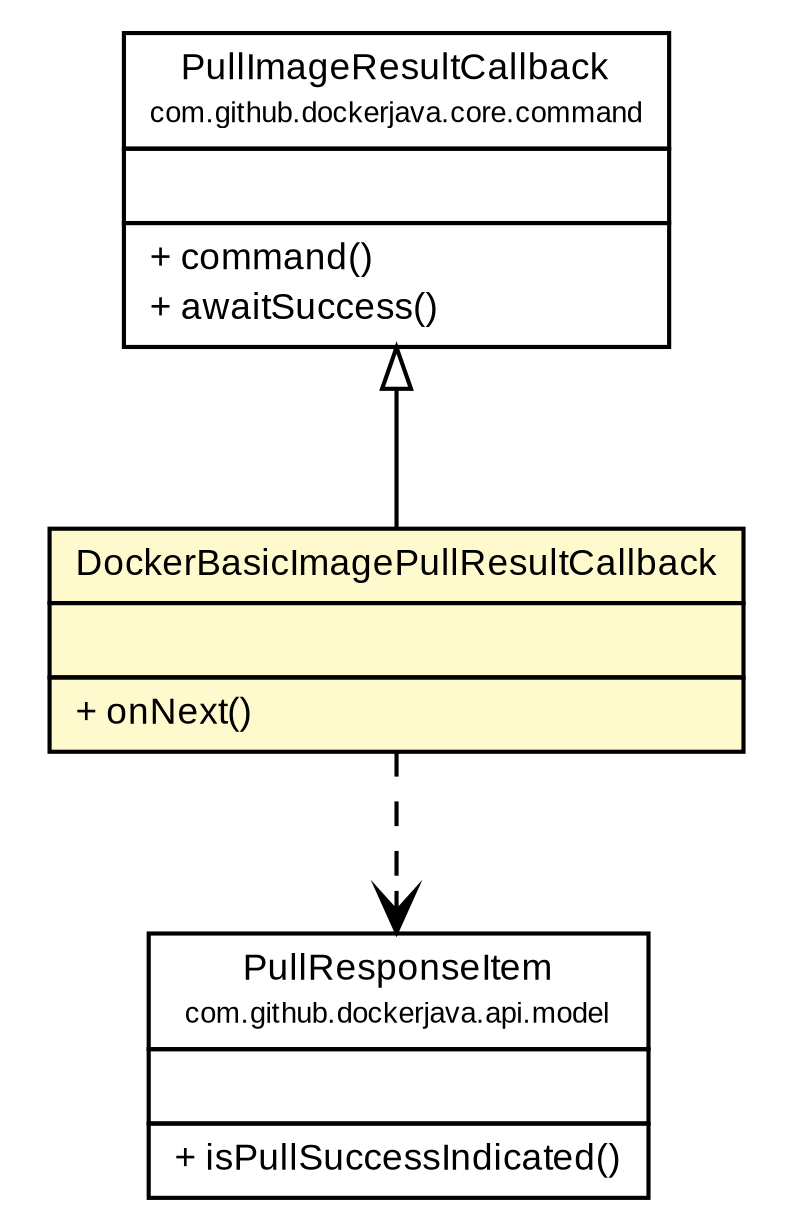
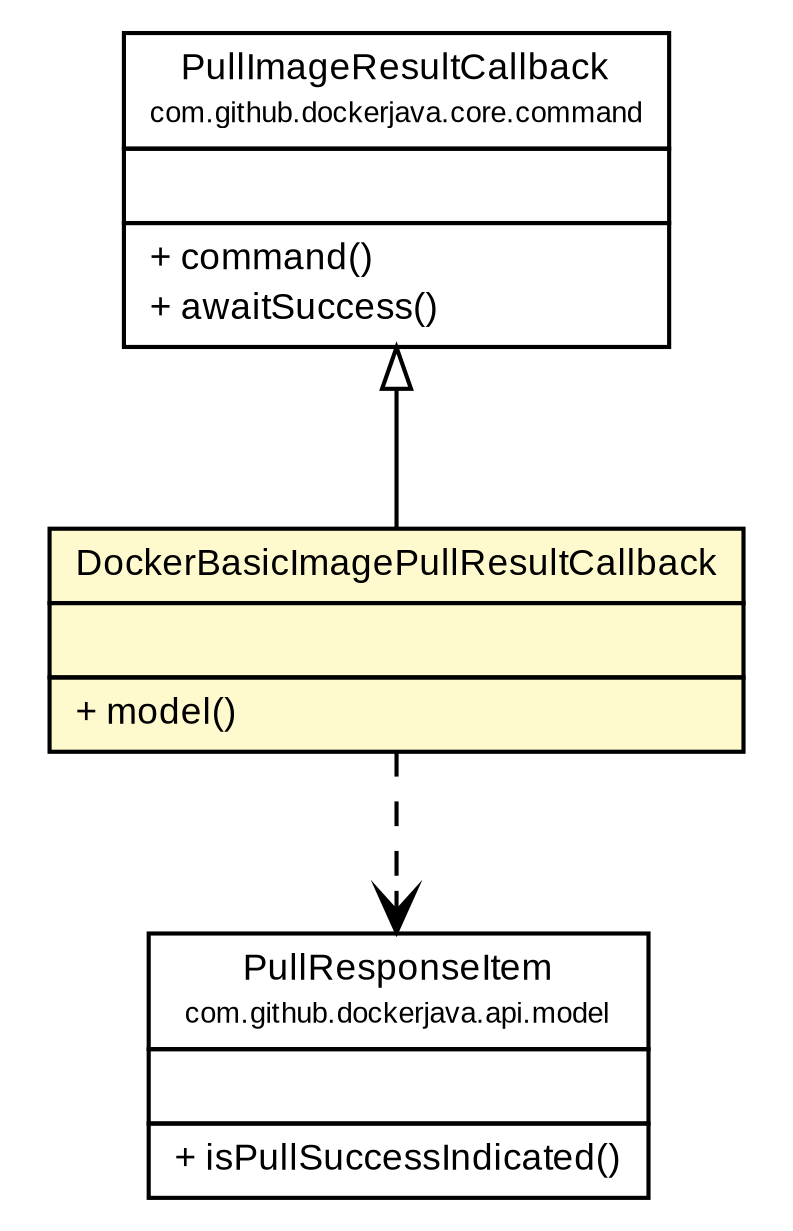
(165, 713) -> (157, 713)
